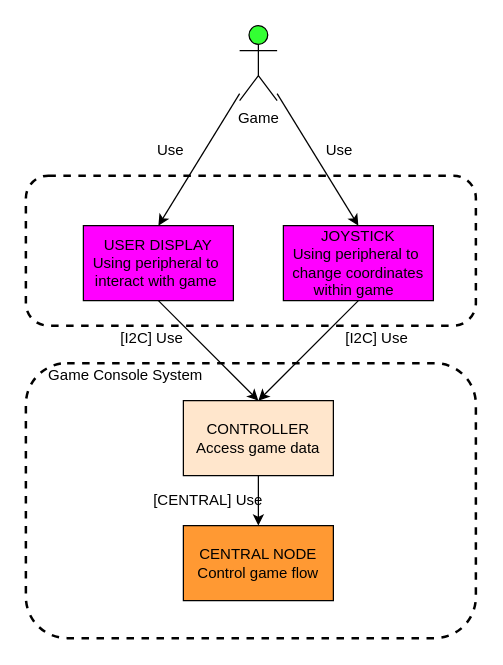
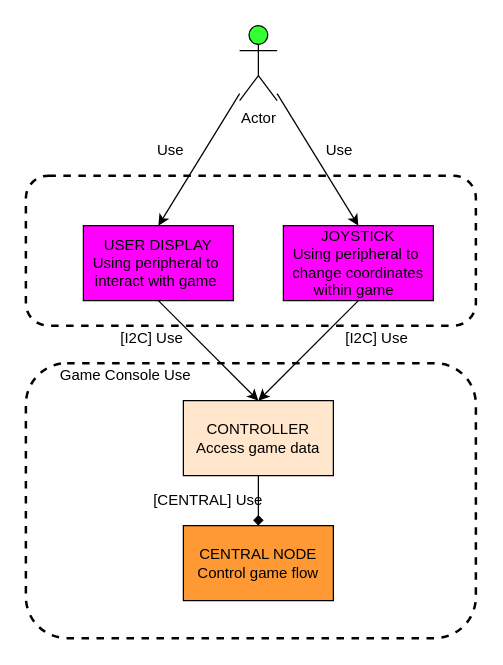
(259, 118) -> (259, 118)
(126, 376) -> (126, 376)
(258, 516) -> (258, 515)
